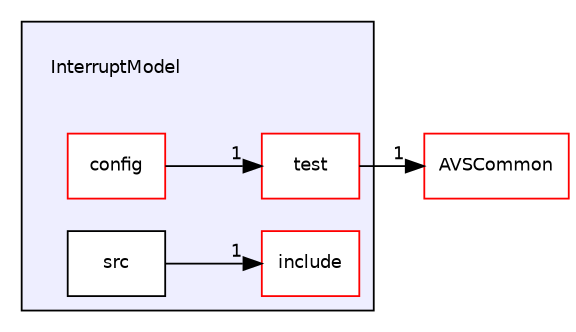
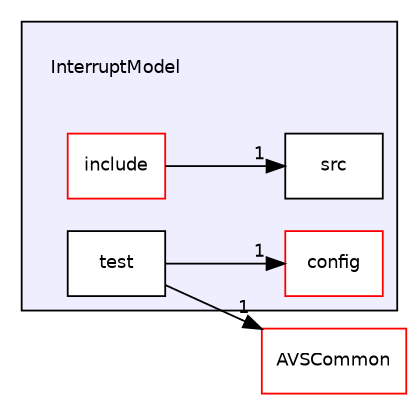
(204, 166) -> (216, 264)
(311, 166) -> (116, 264)
(204, 264) -> (216, 166)
